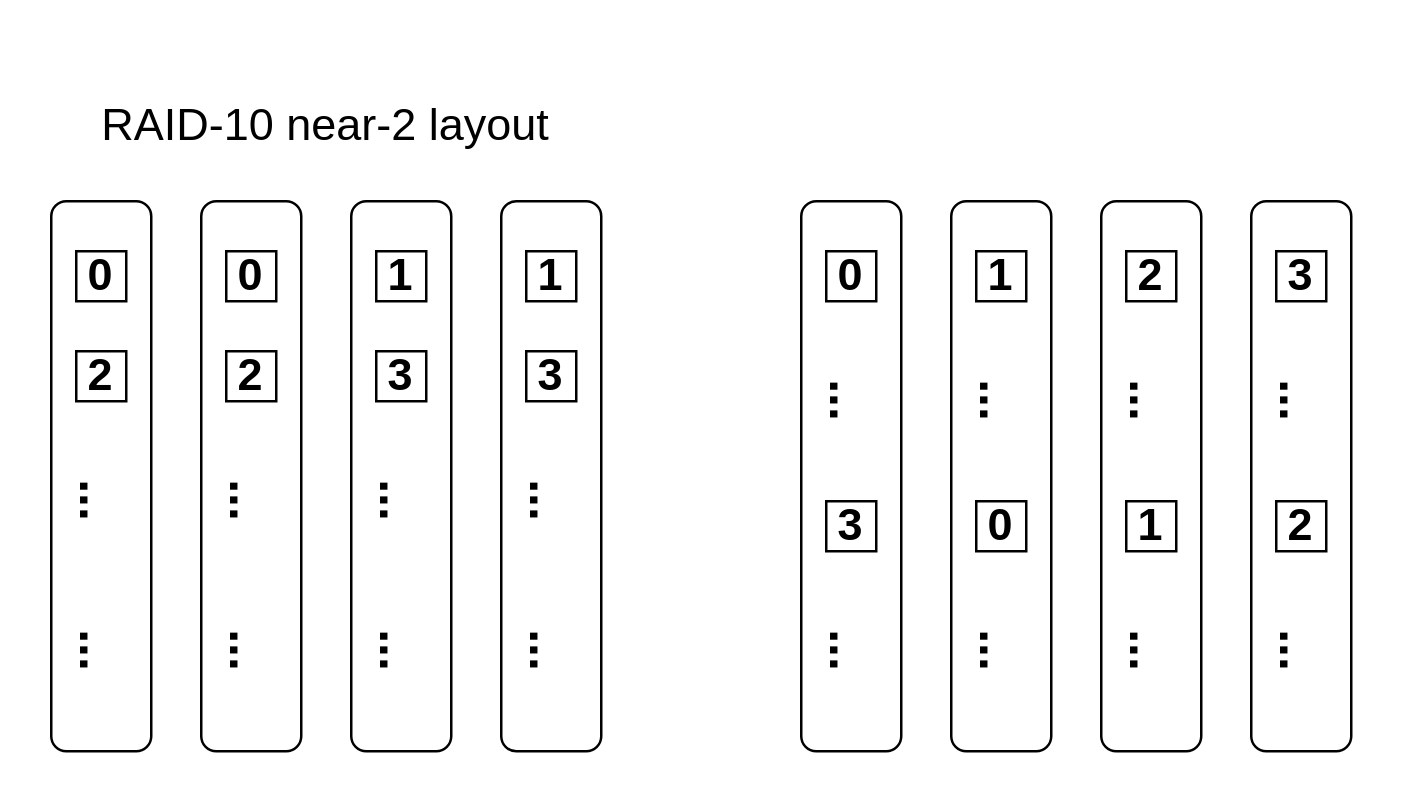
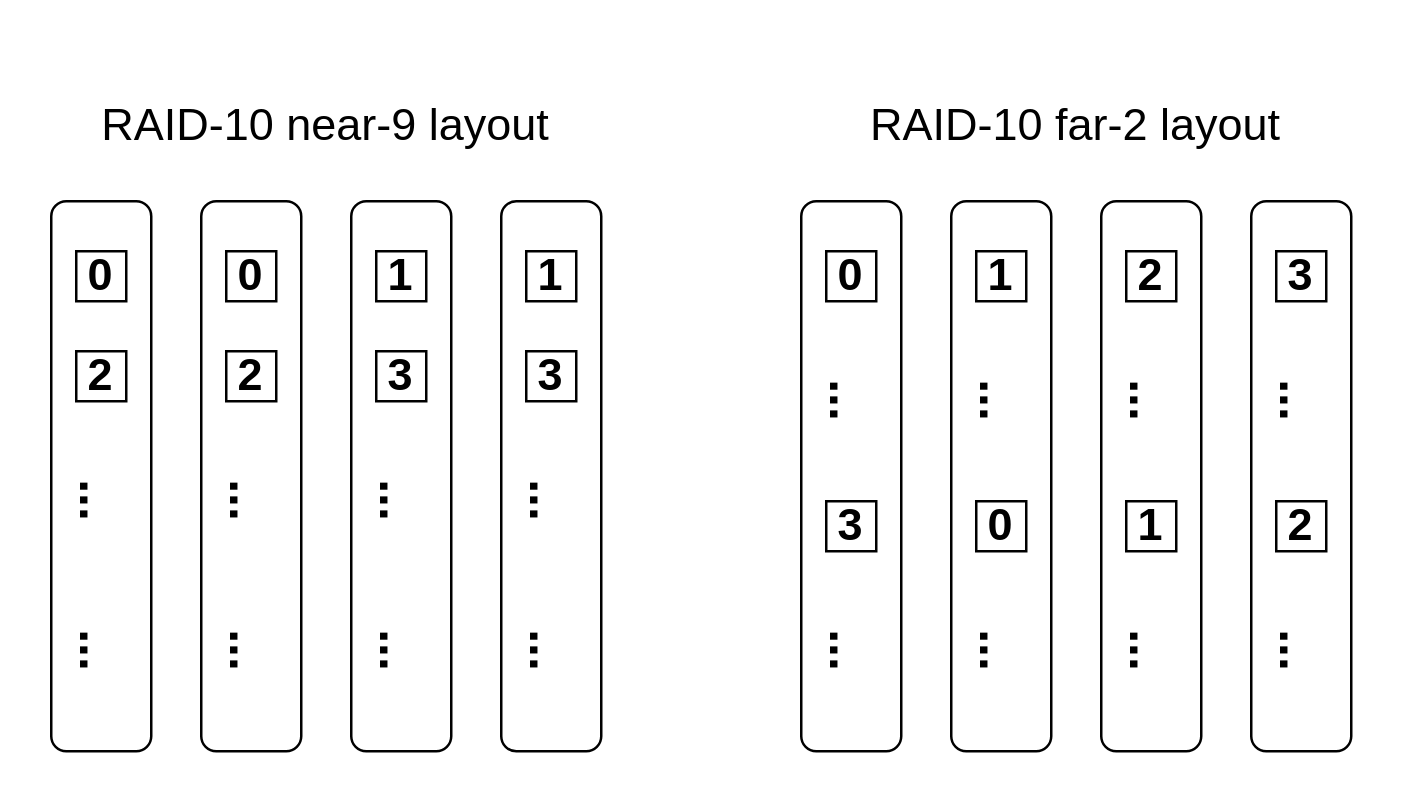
(326, 126) -> (326, 126)
none -> (1076, 126)
